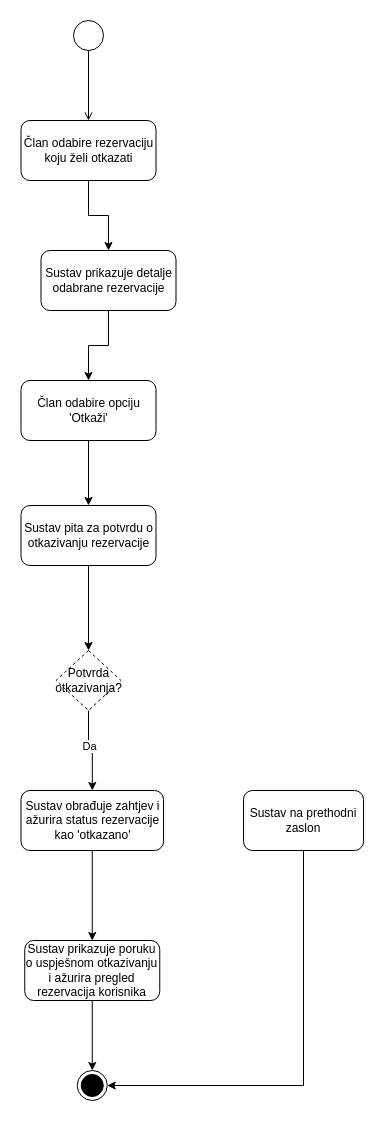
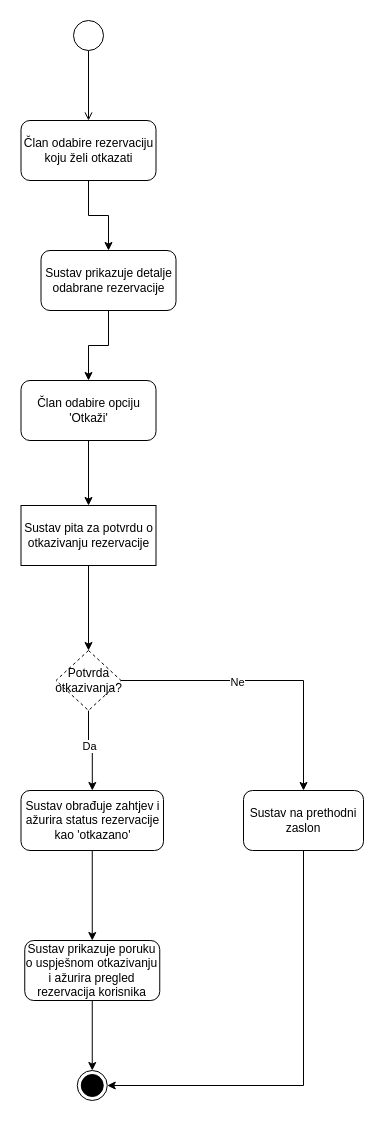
(89, 536) -> (89, 536)
none -> (263, 681)
